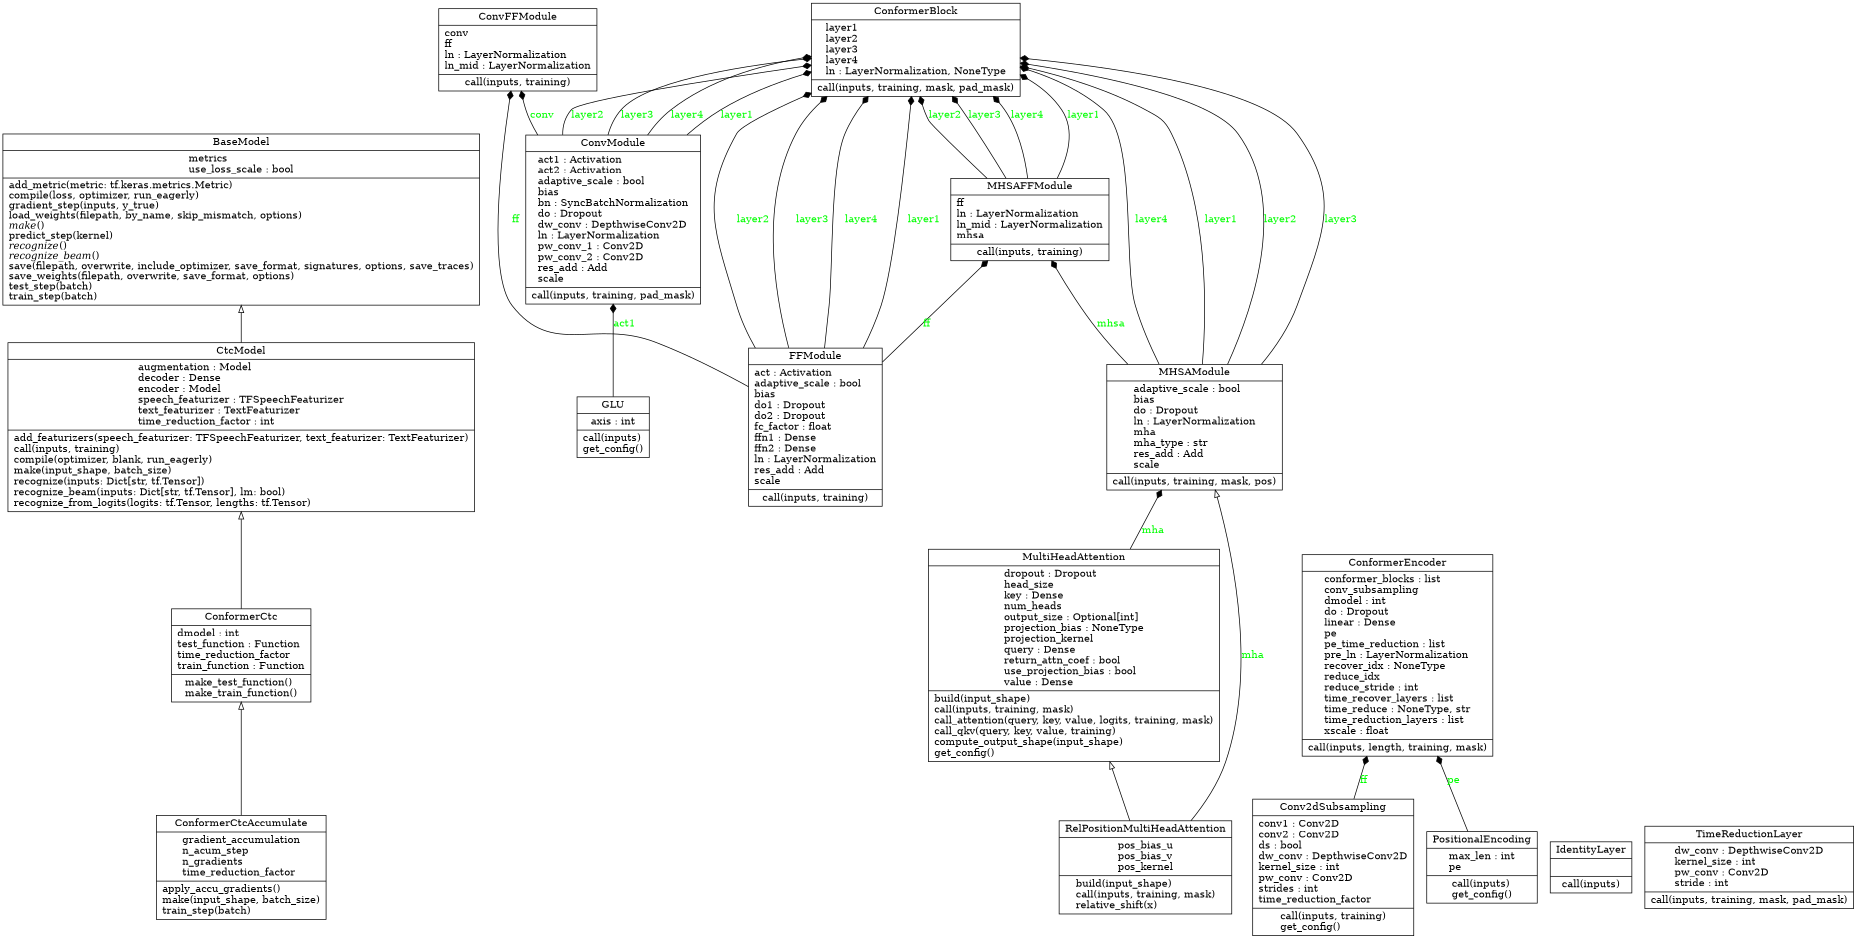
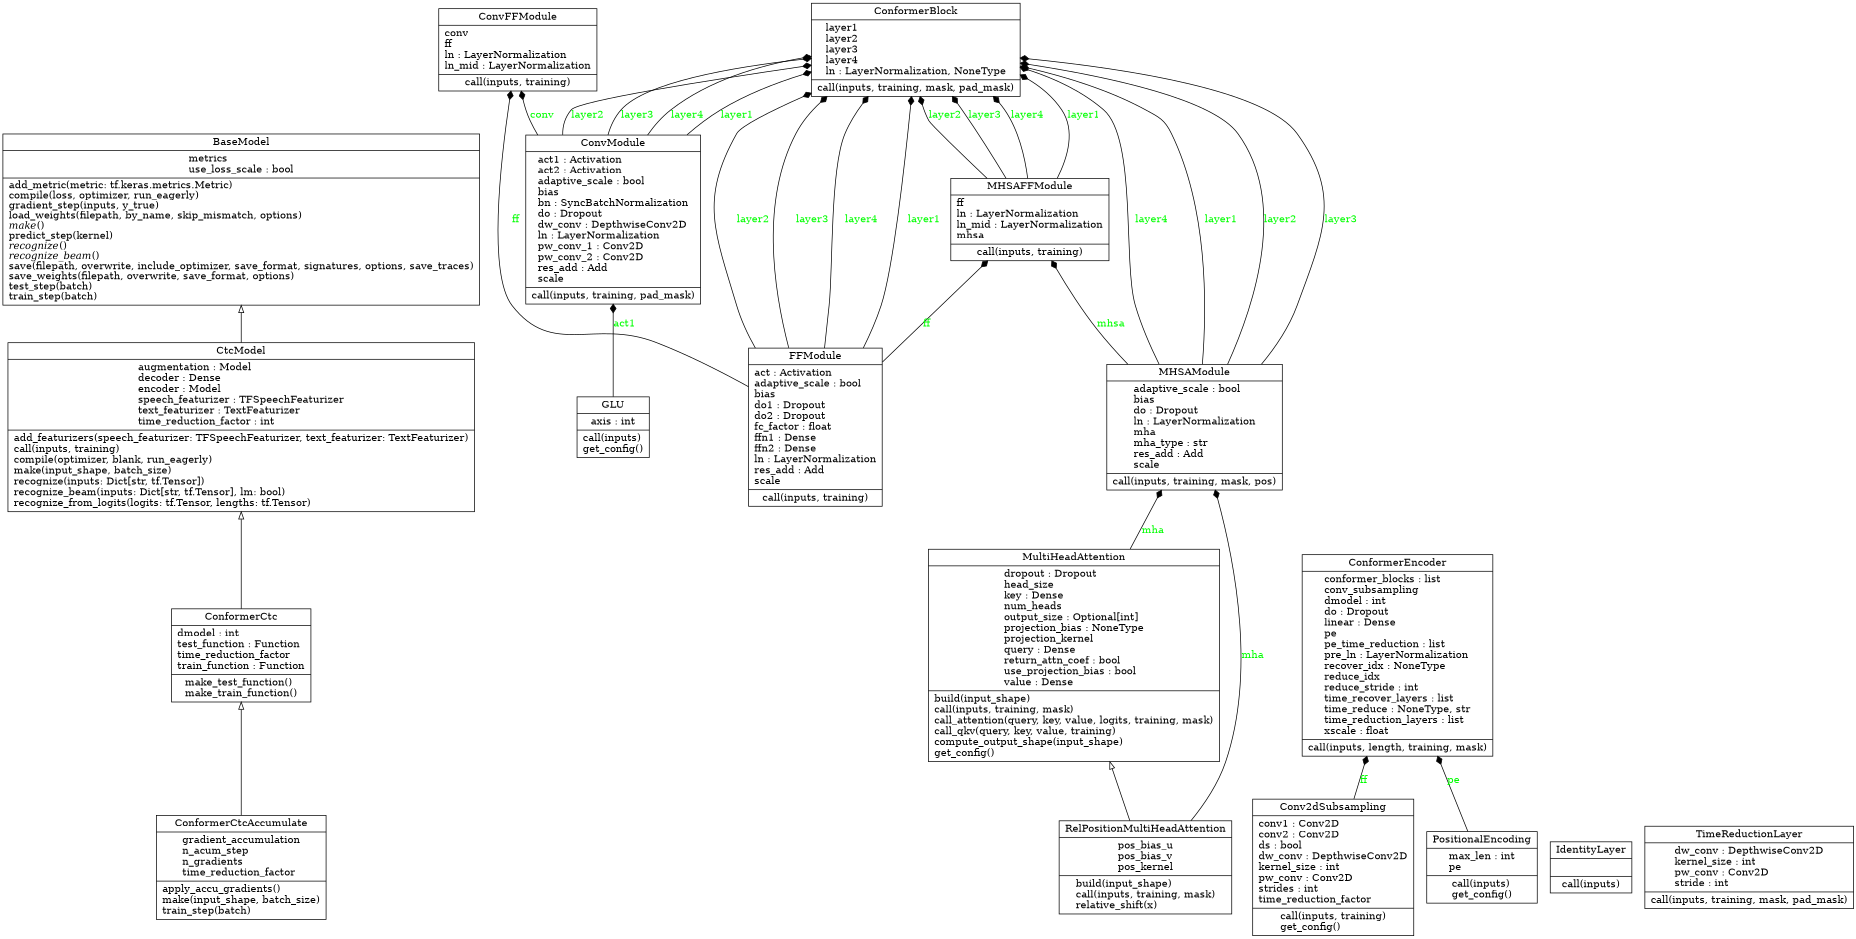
(1241, 663) -> (1241, 664)
